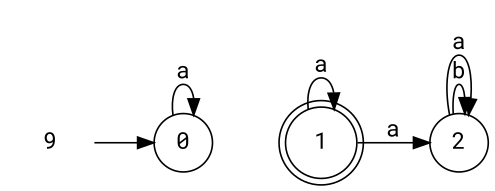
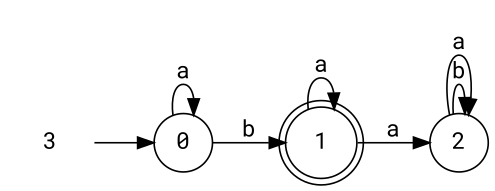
(50, 143) -> (50, 143)
none -> (241, 143)
